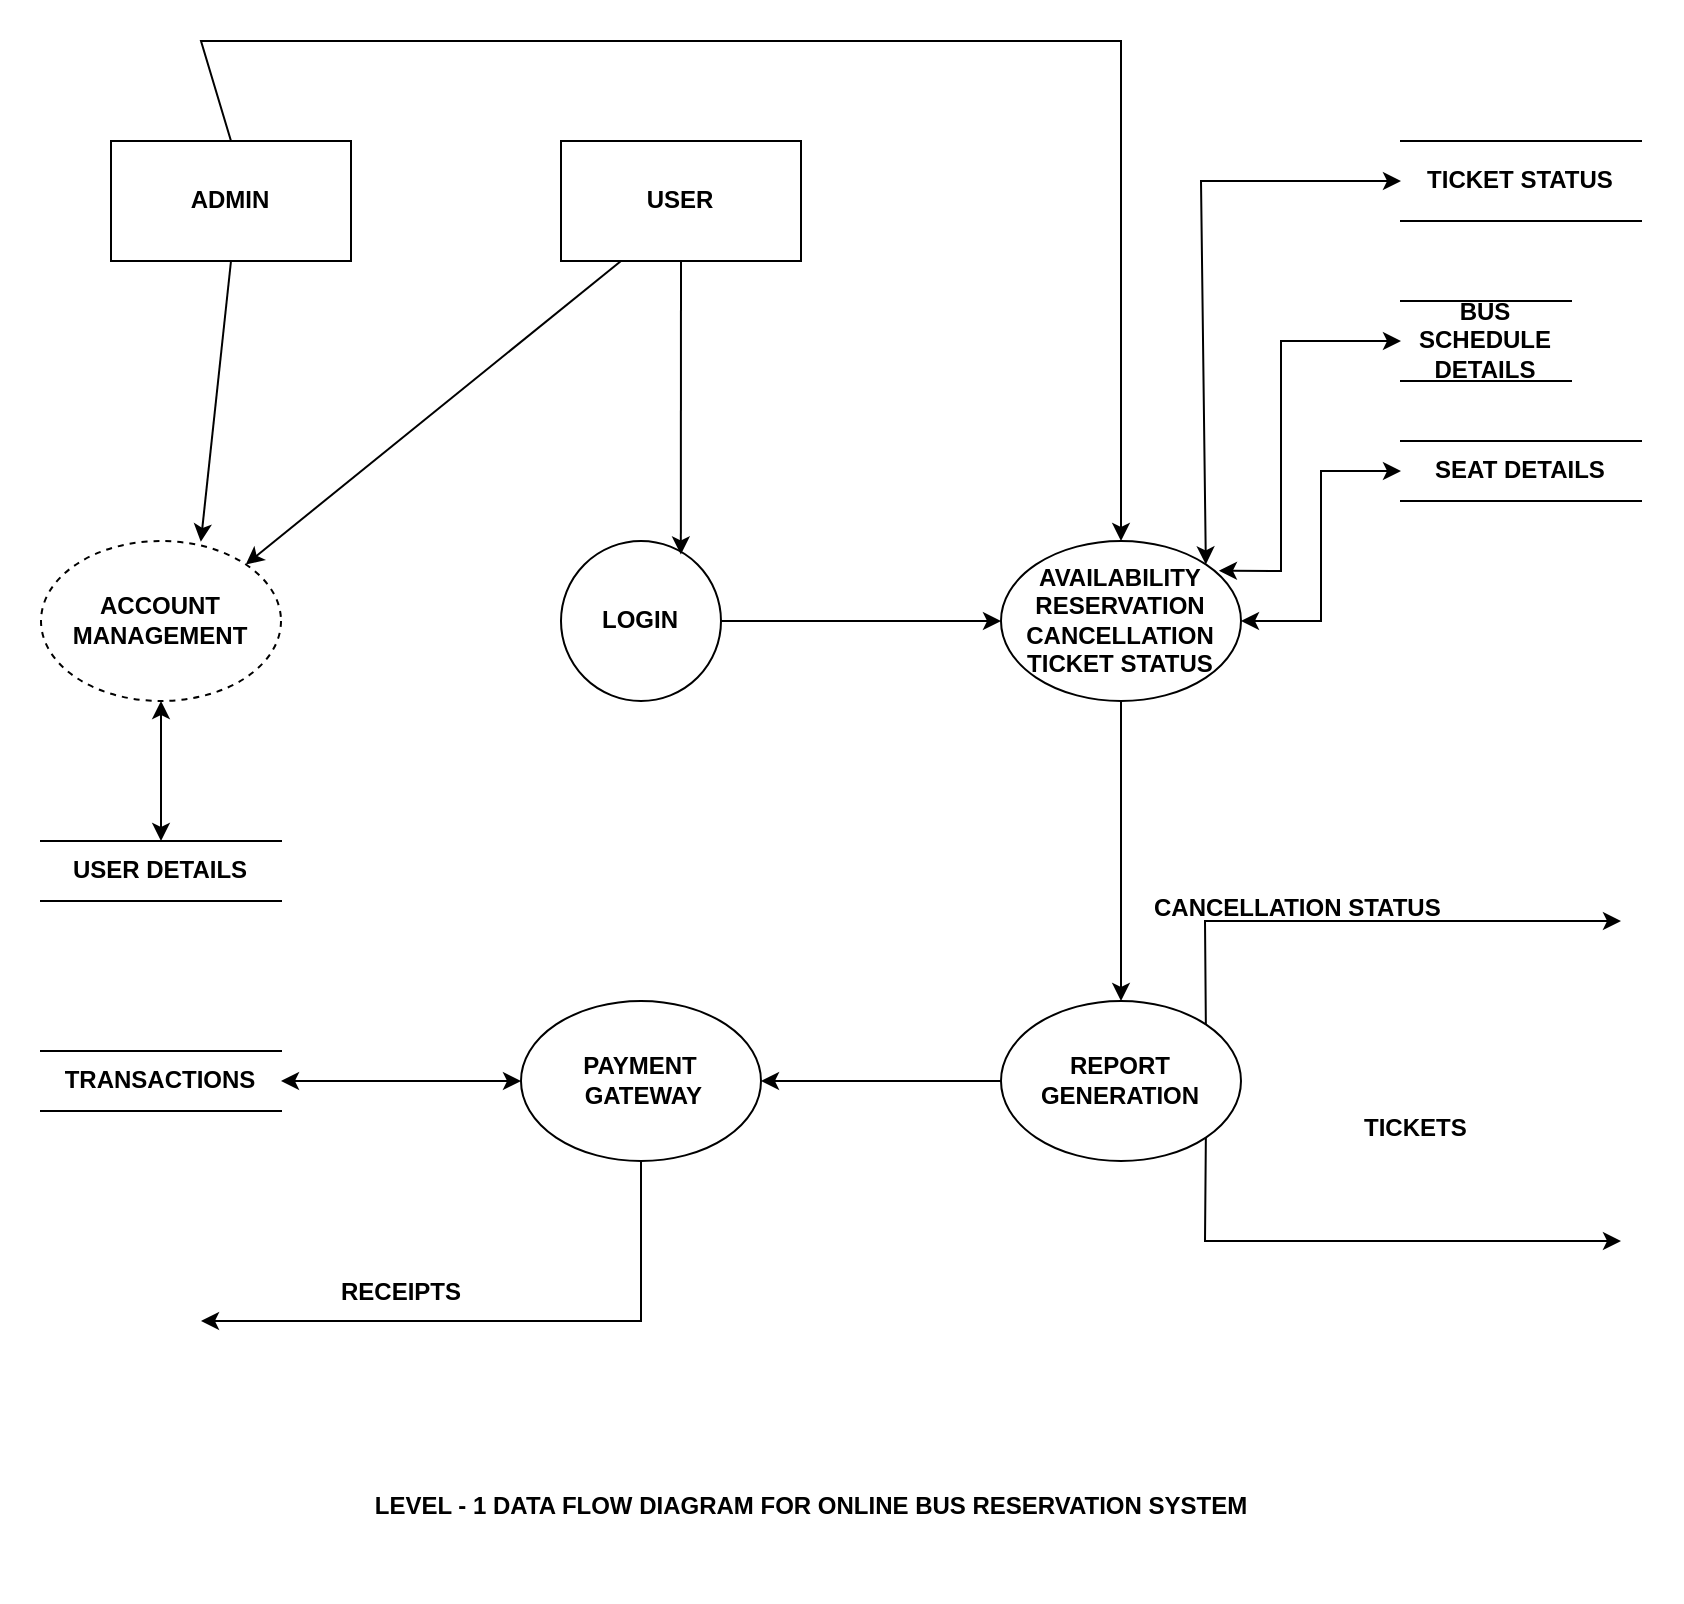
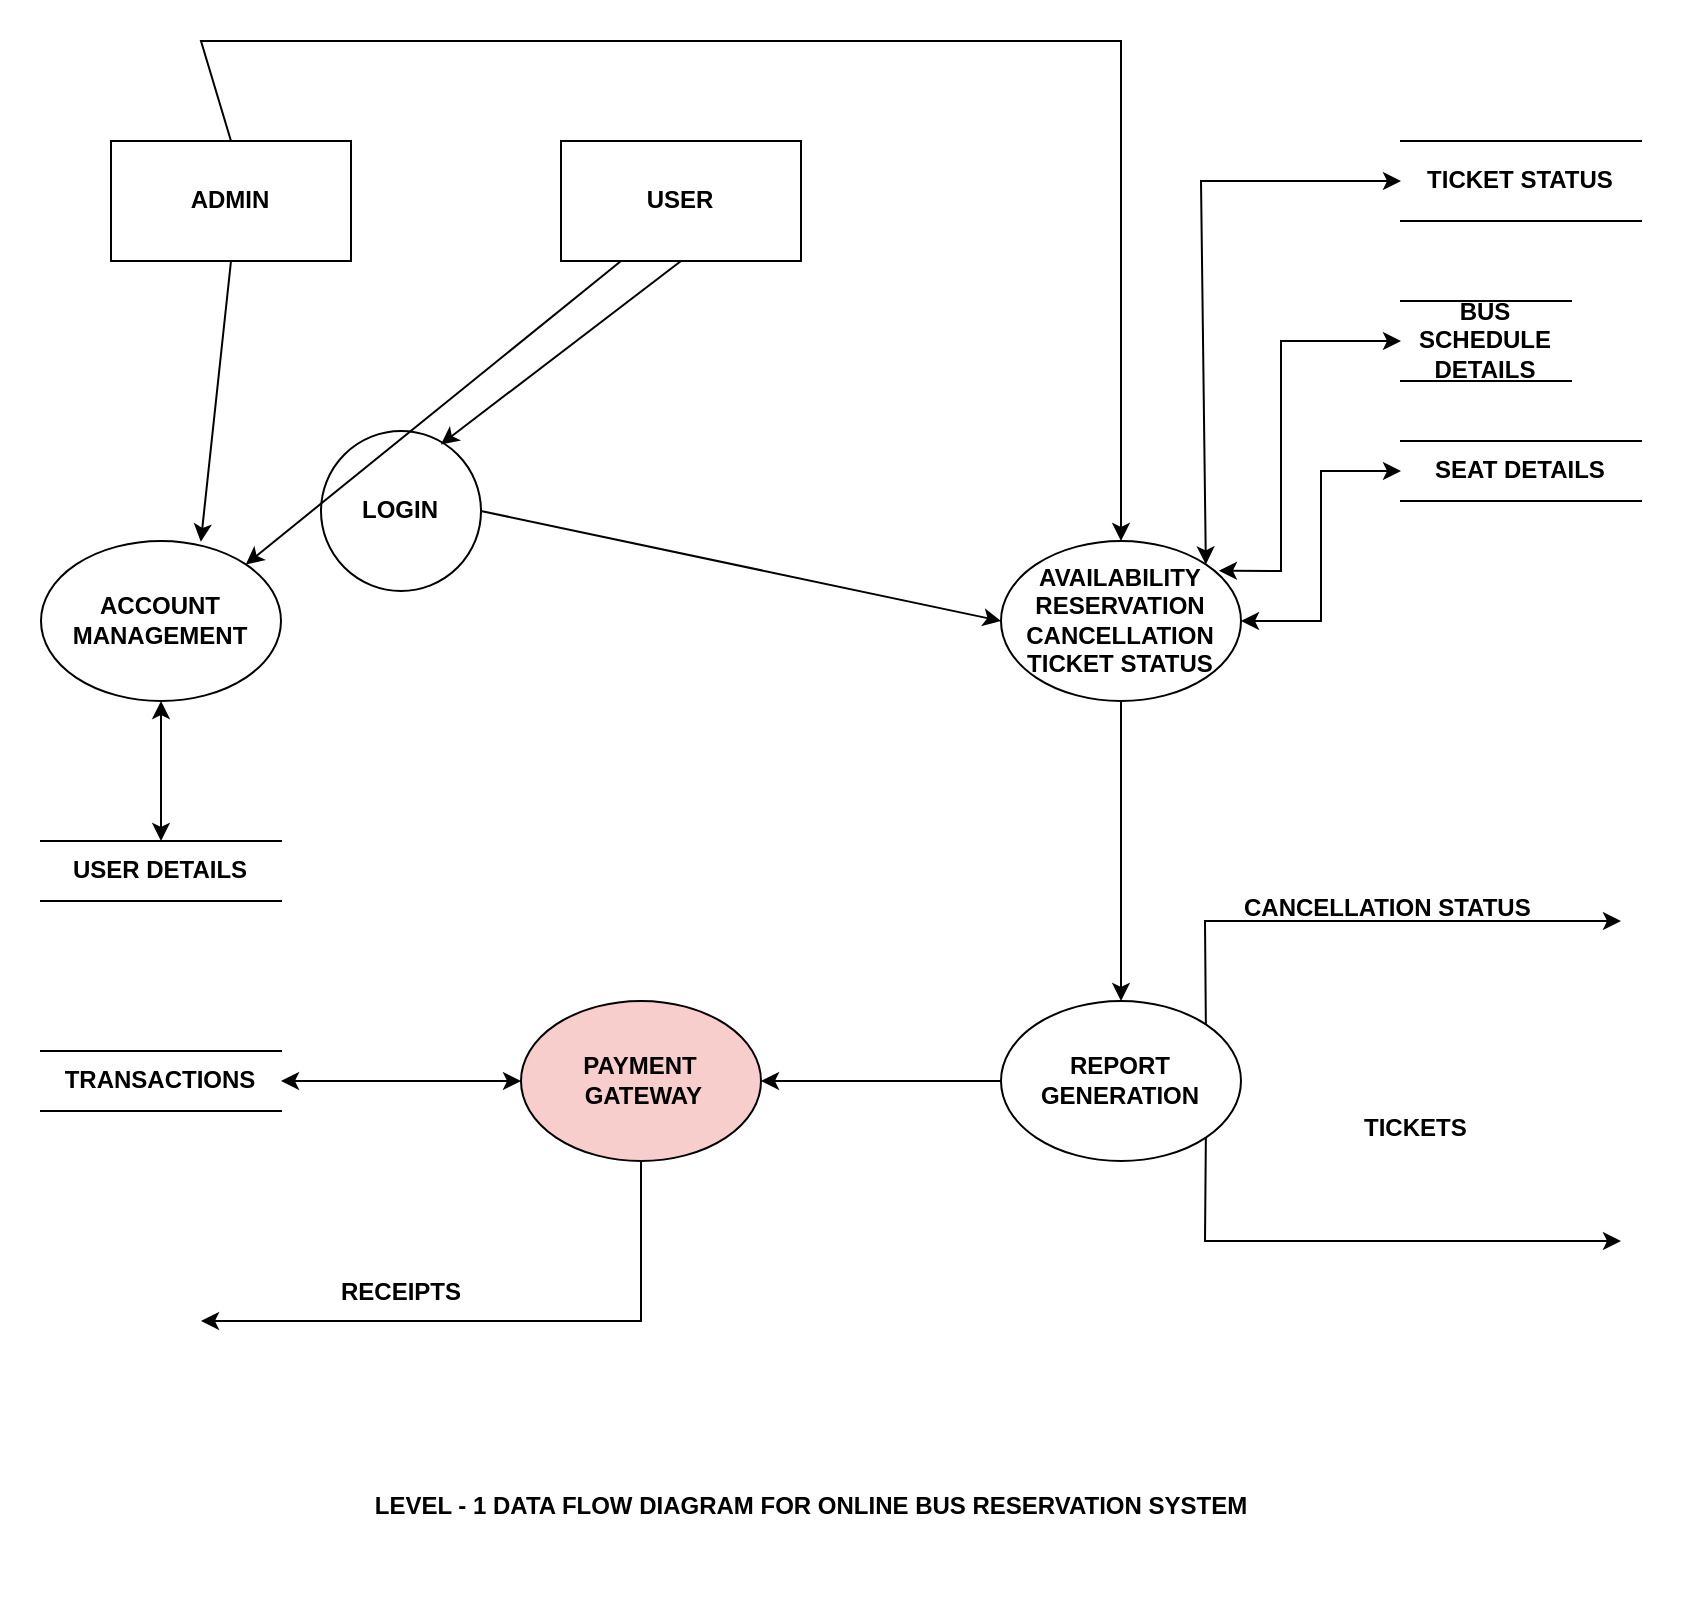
(161, 621) -> (161, 621)
(641, 621) -> (401, 511)
(1301, 921) -> (1391, 921)
(641, 1081) -> (641, 1081)
